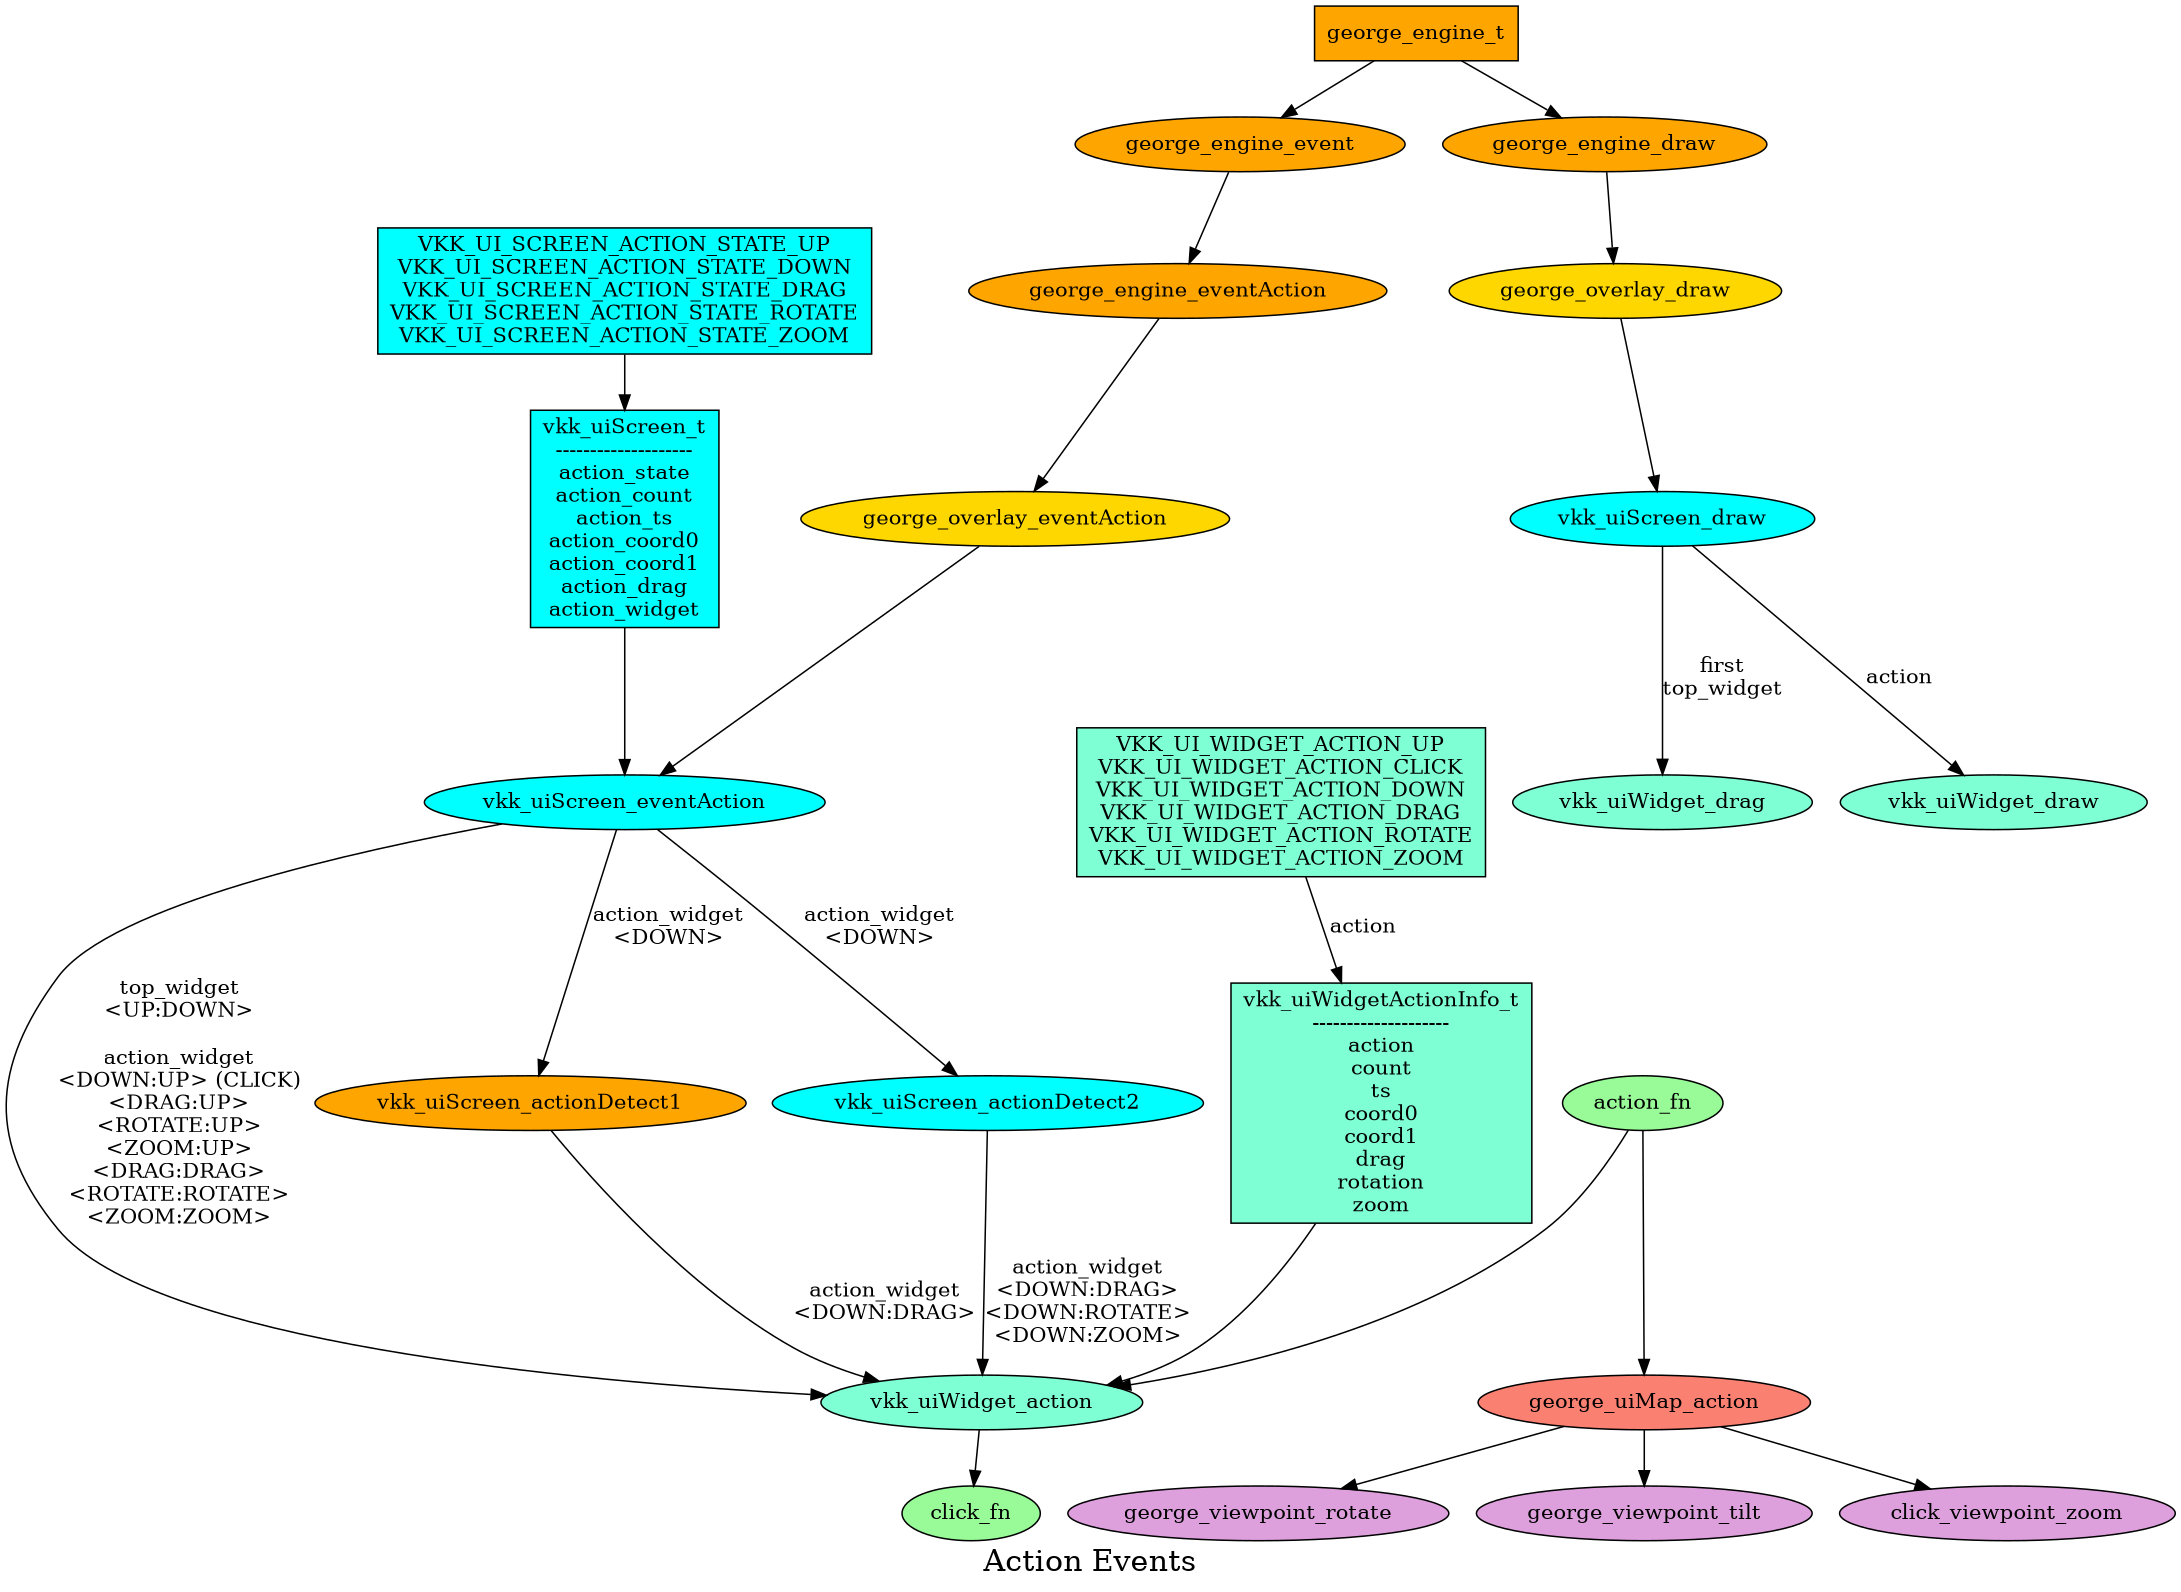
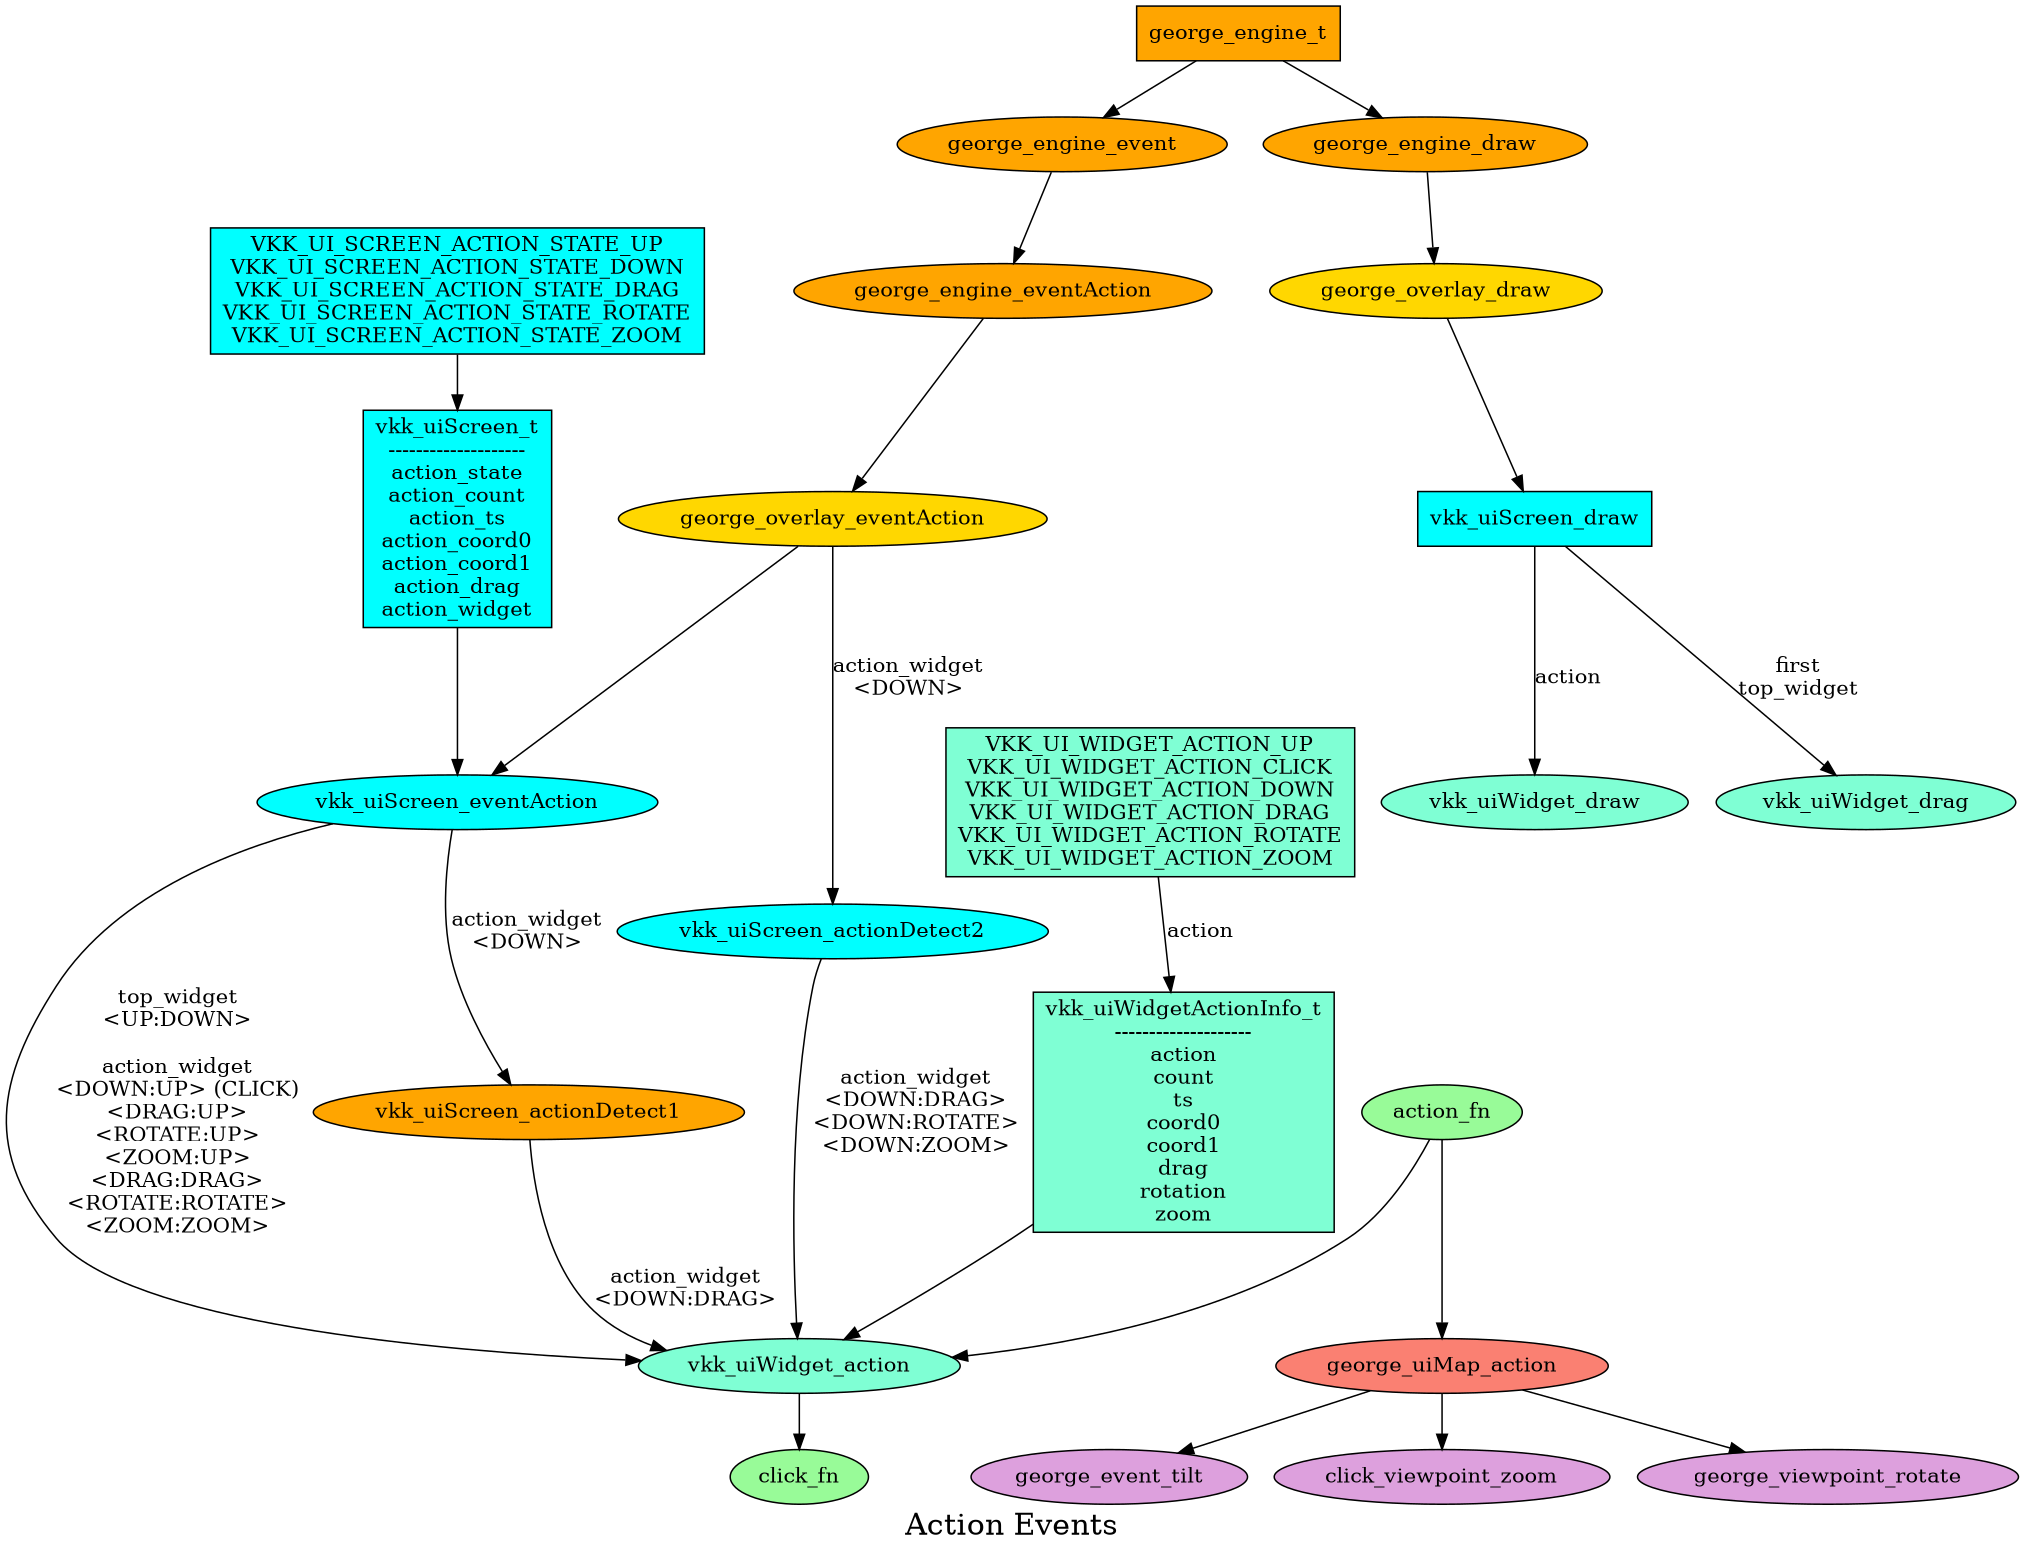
(1663, 519) -> (1535, 519)
(803, 946) -> (833, 718)
(1644, 1513) -> (1109, 1477)
